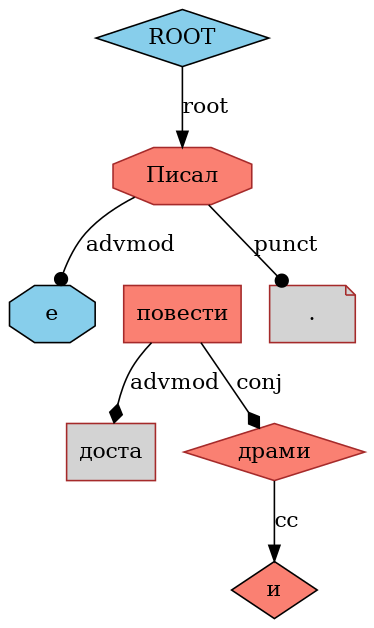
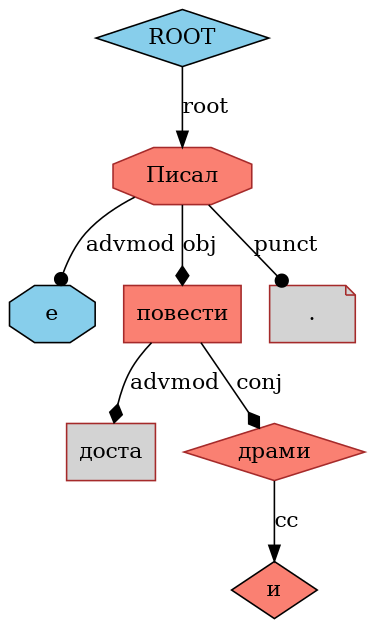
none -> (182, 236)
